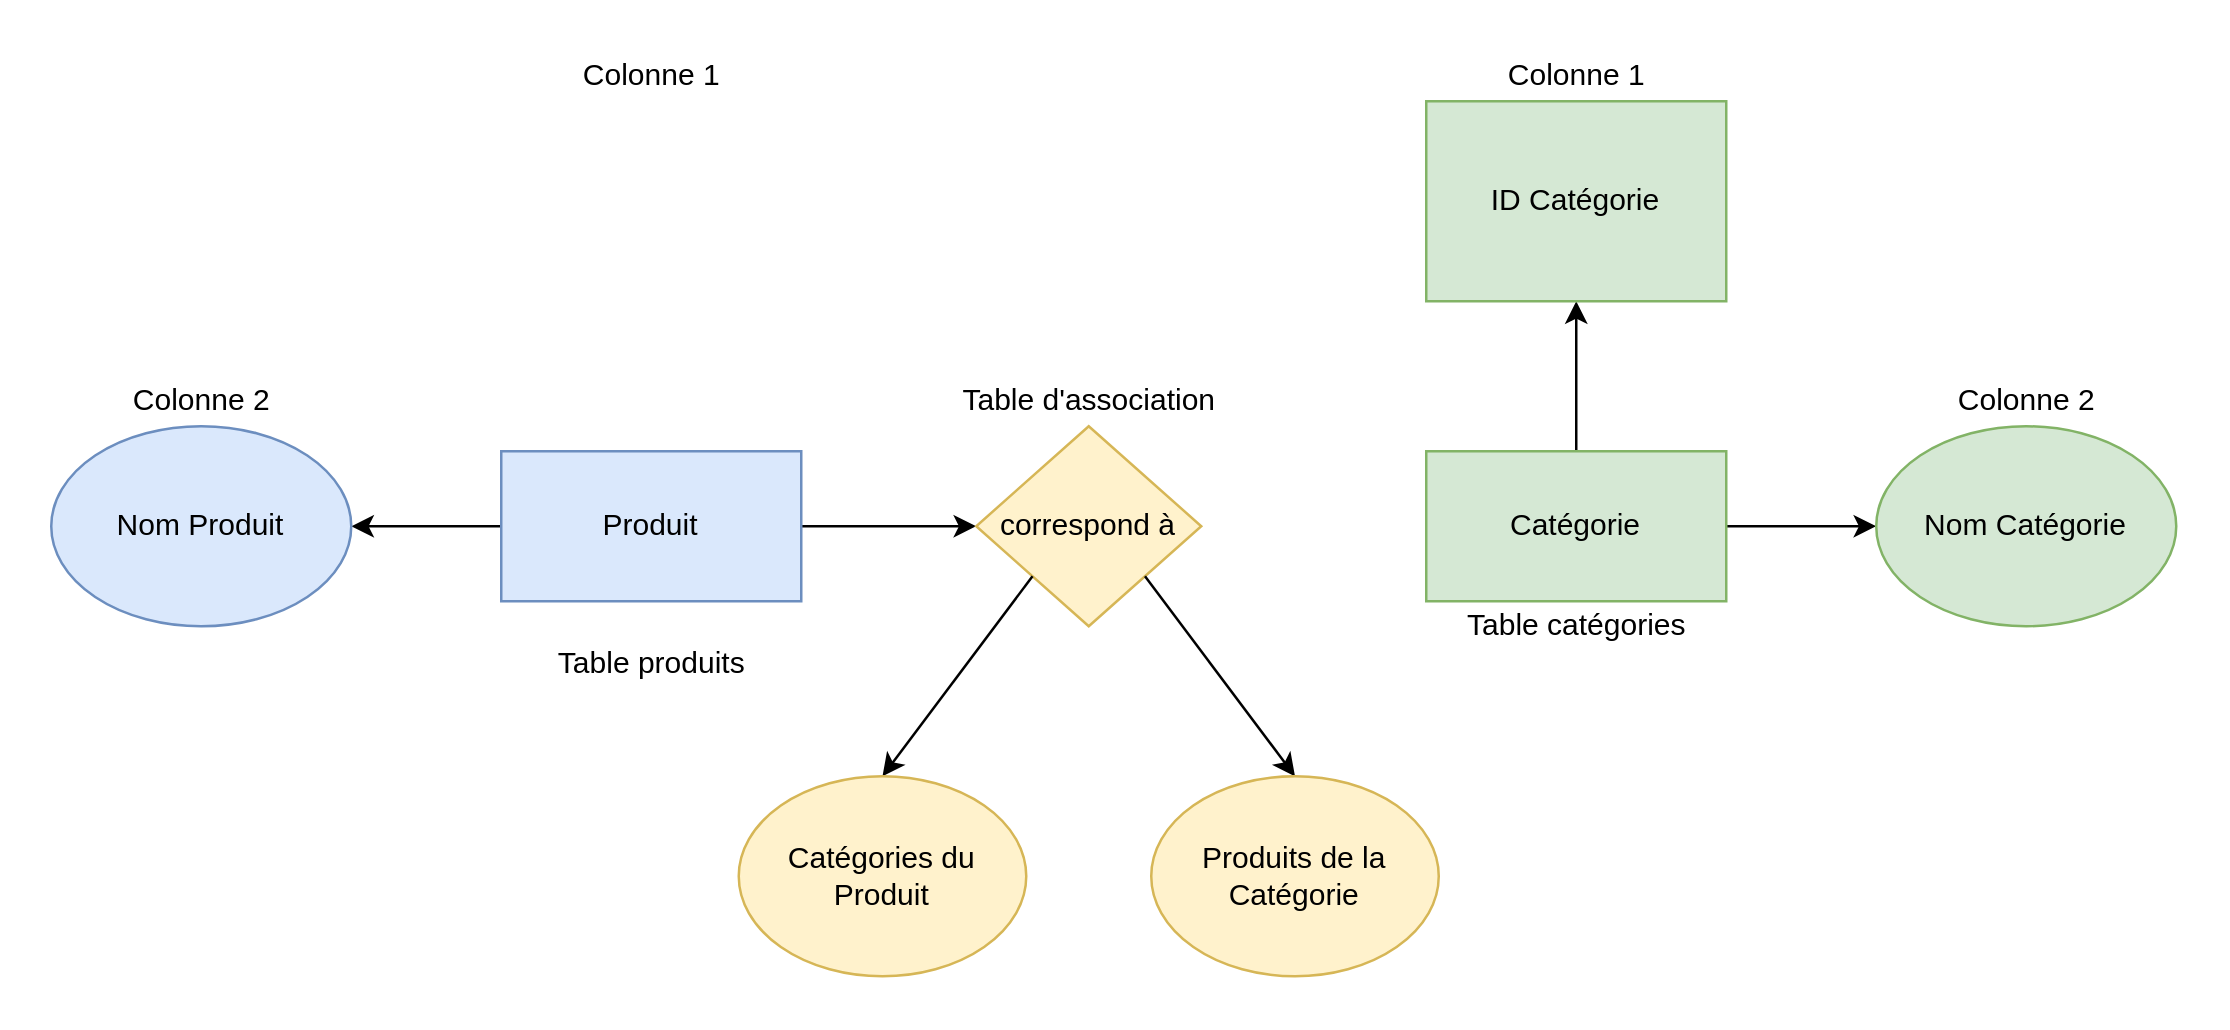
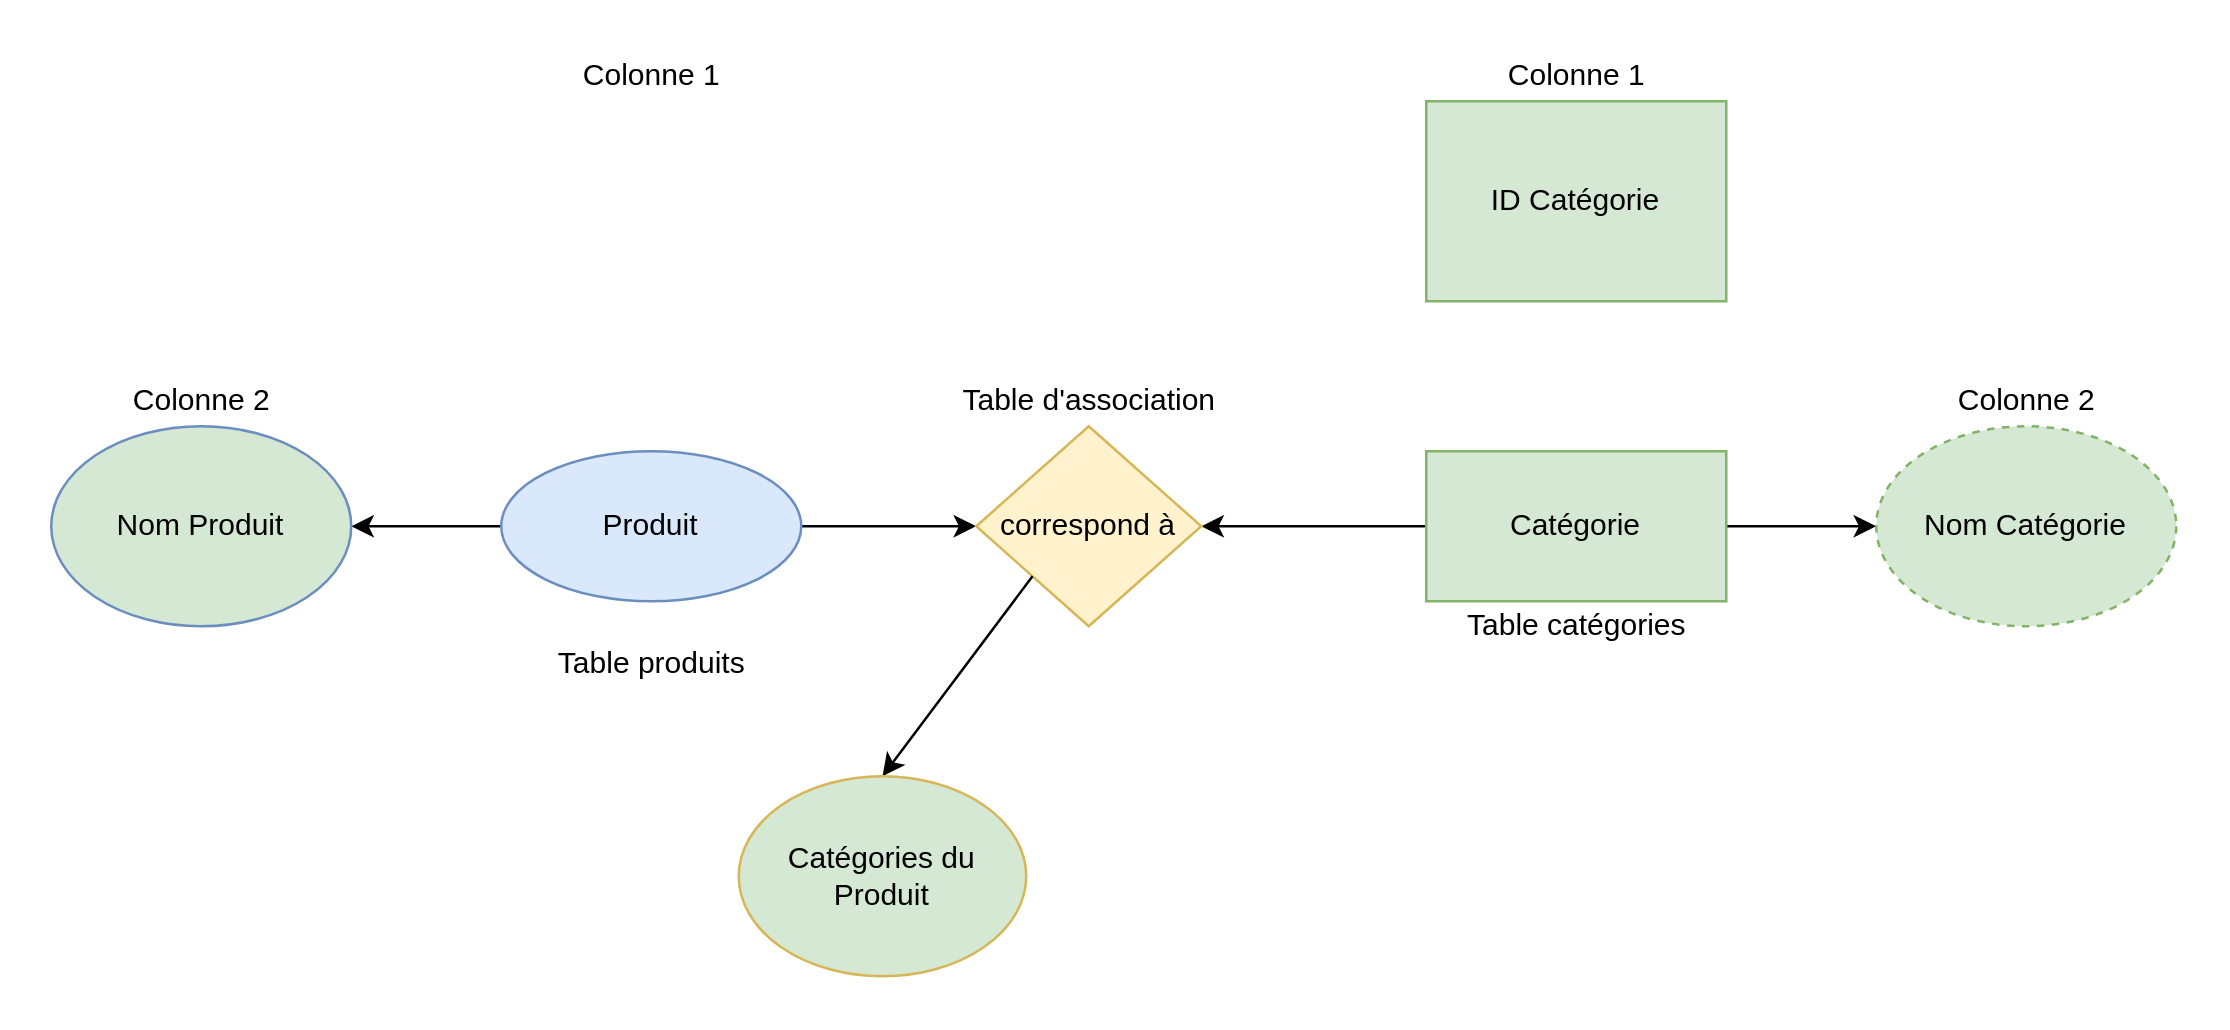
(1576, 384) -> (1322, 526)
(201, 526) -> (201, 526)
(651, 526) -> (651, 526)
(2026, 526) -> (2026, 526)
(1215, 670) -> none
(883, 876) -> (883, 876)
(1295, 876) -> none
